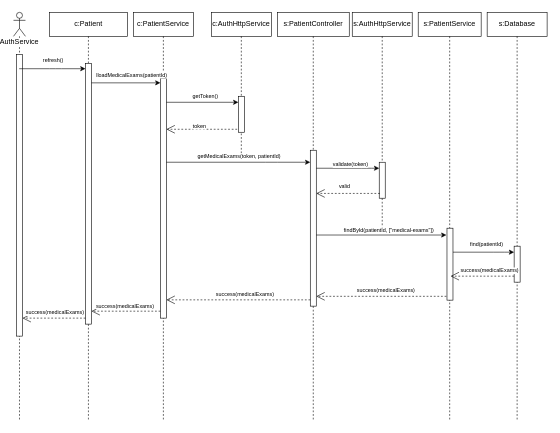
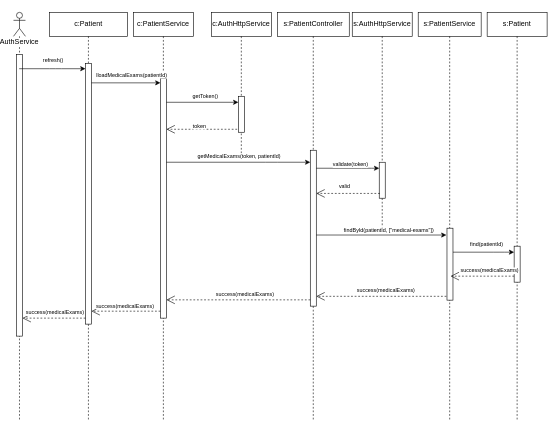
(518, 24) -> (518, 24)
